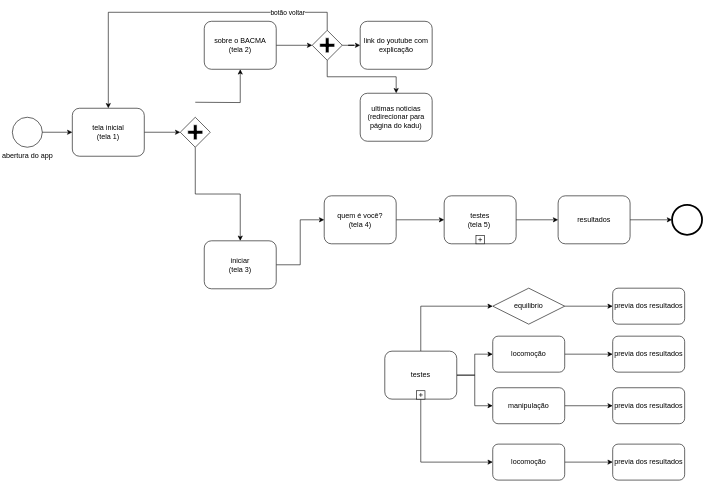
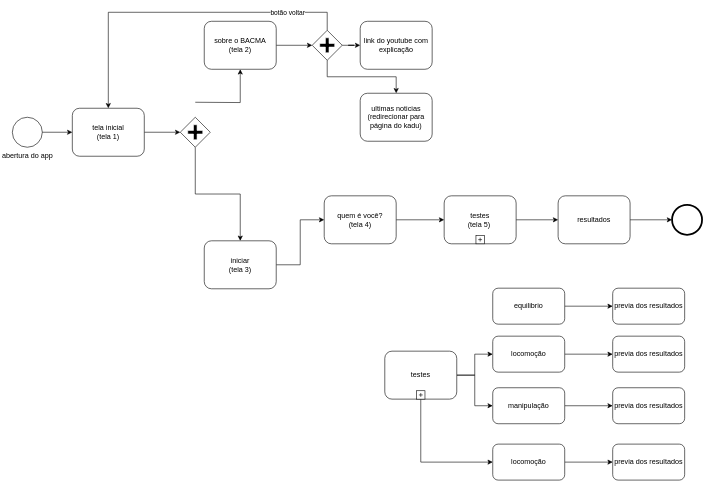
(487, 306) -> none
(529, 306) -> (529, 306)
